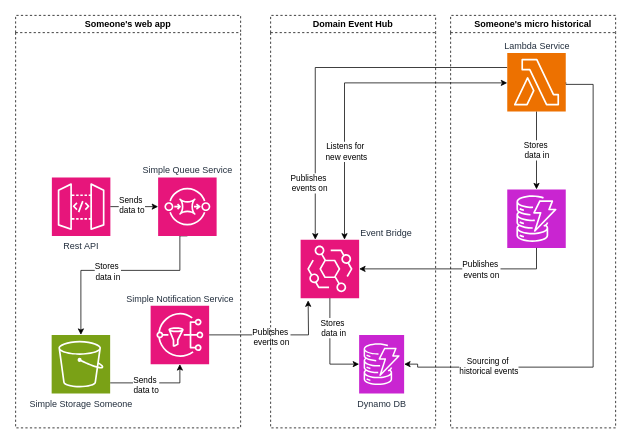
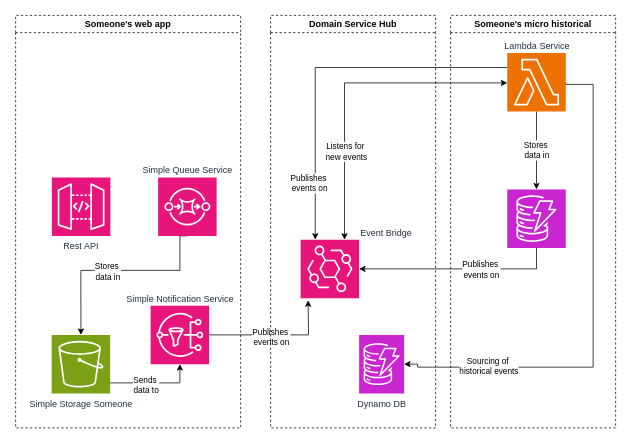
(353, 24) -> (353, 24)
(132, 207) -> none
(330, 328) -> none
